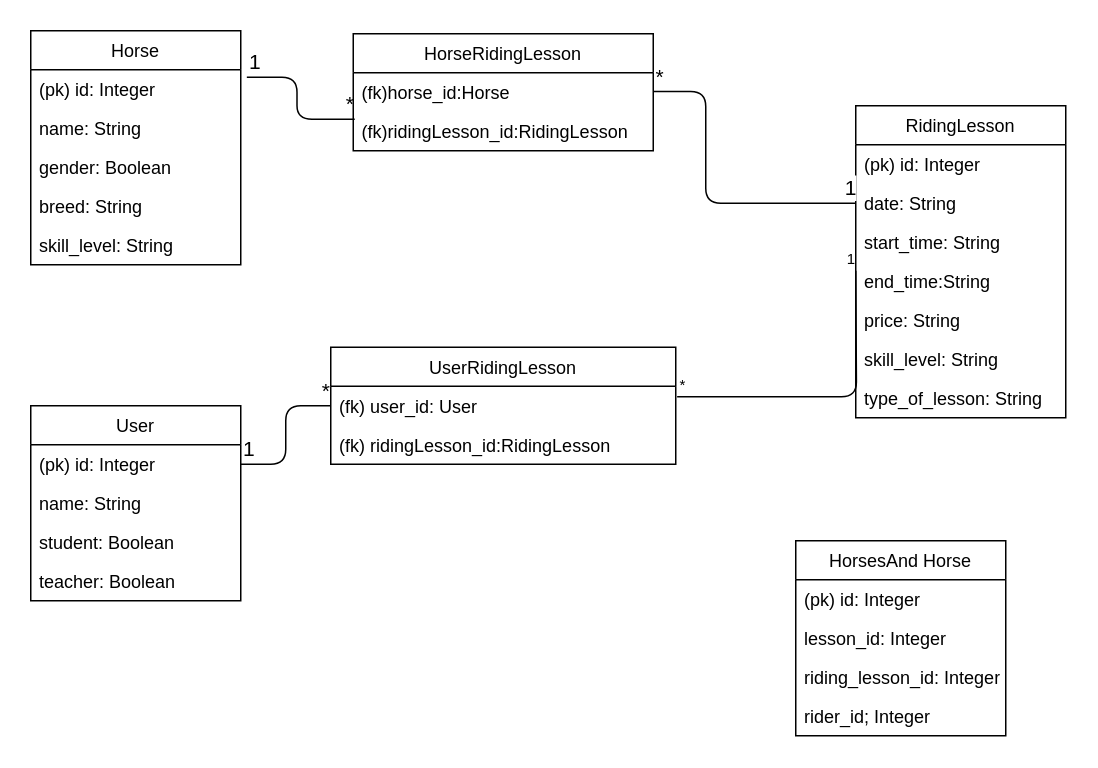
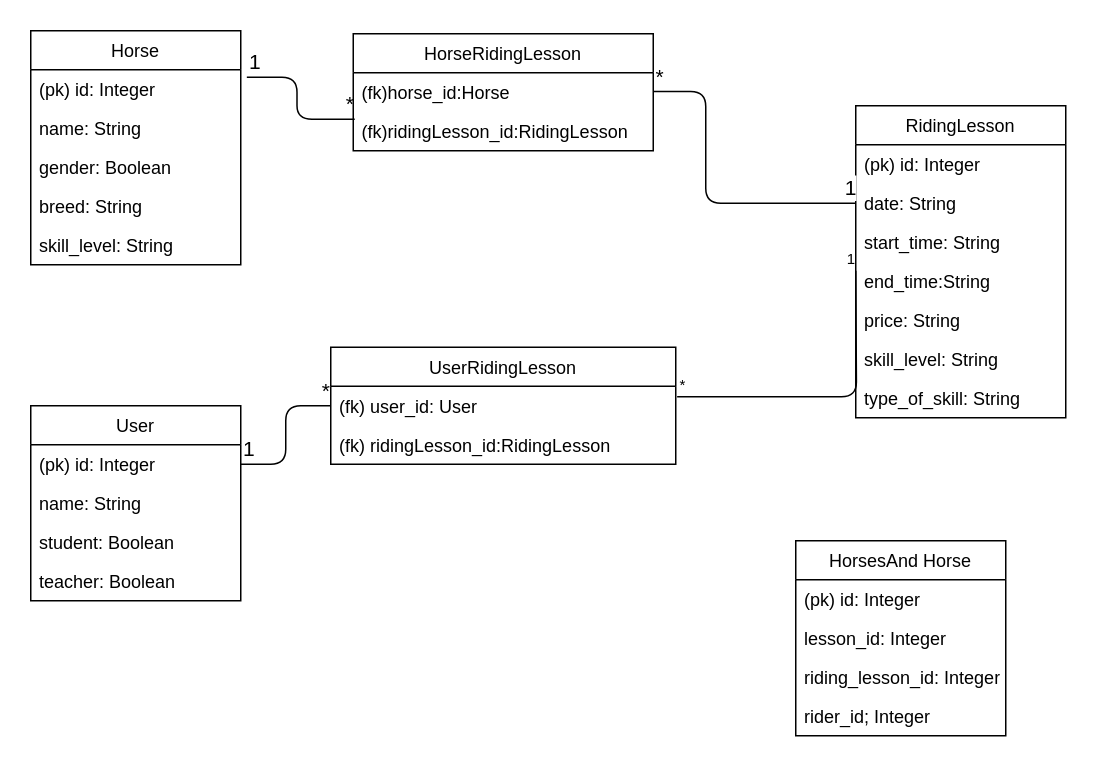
(966, 399) -> (956, 399)
